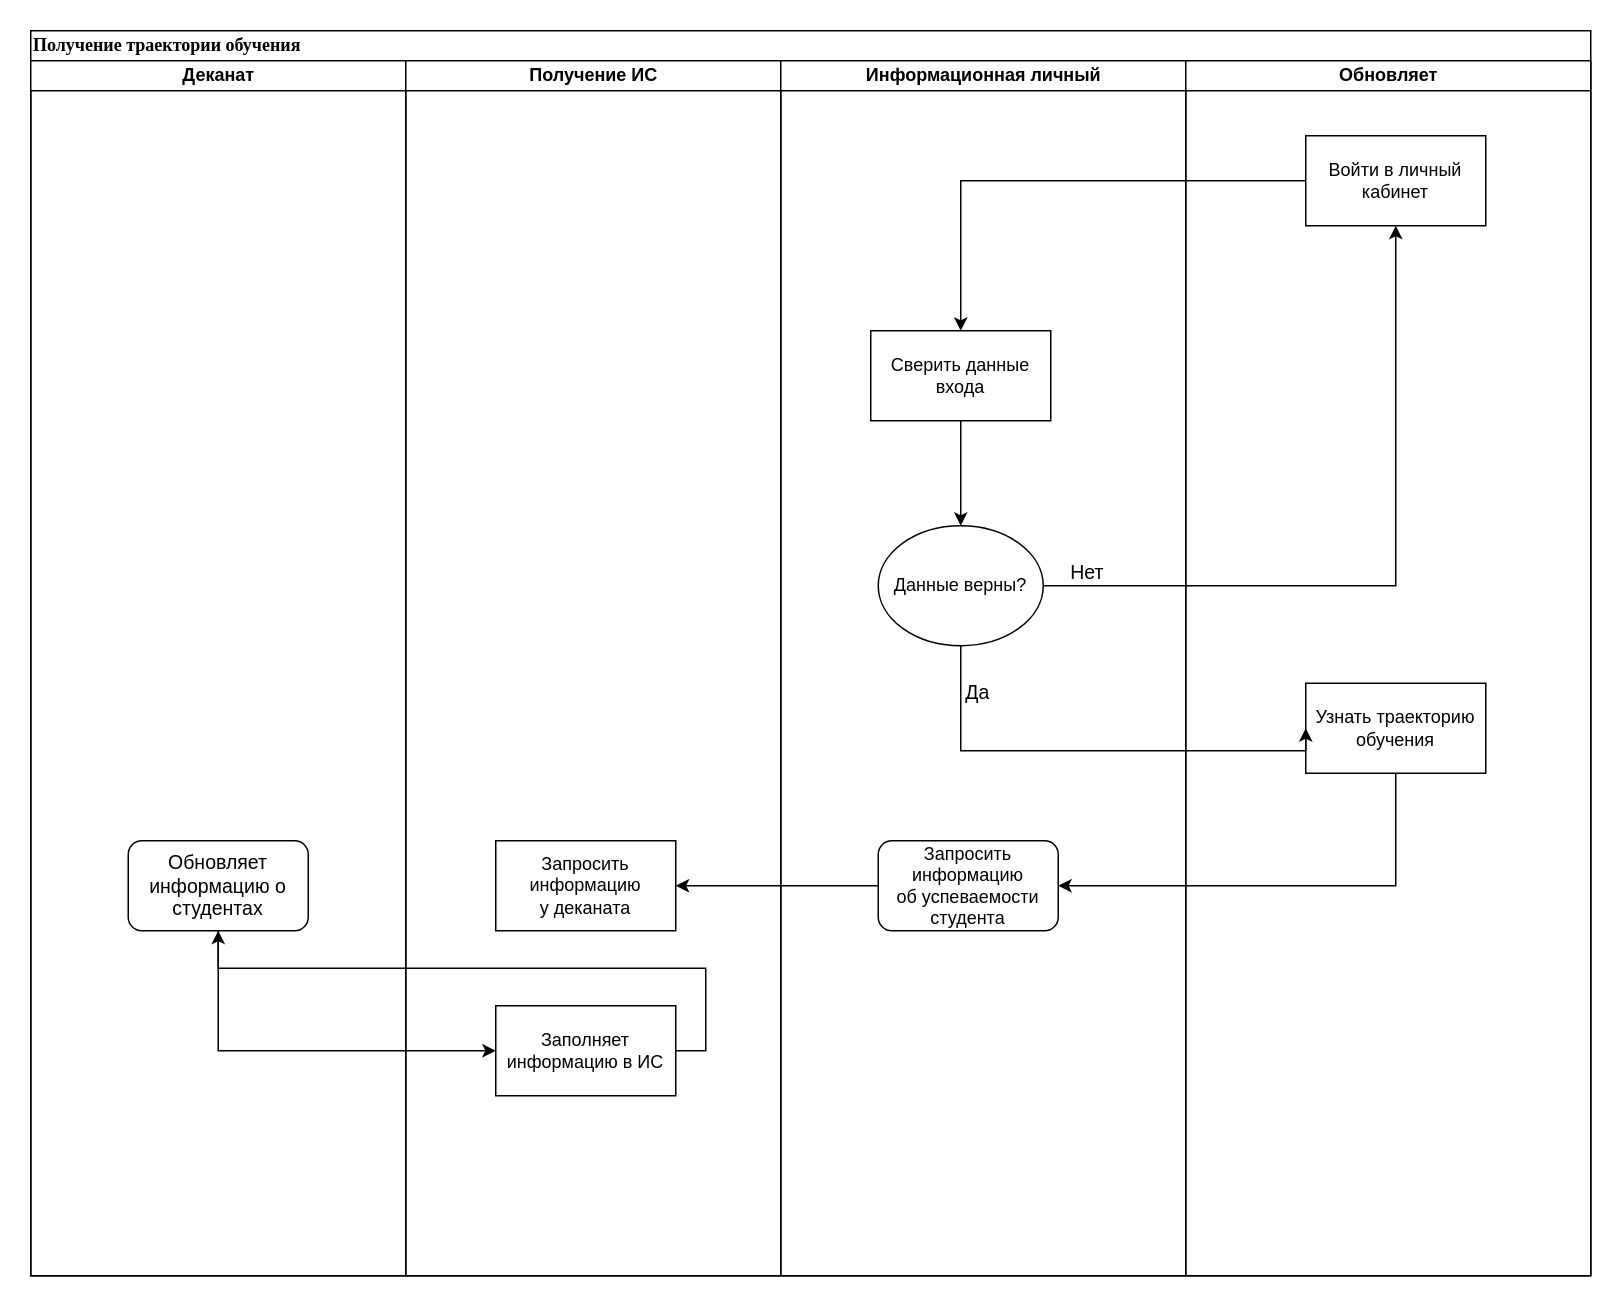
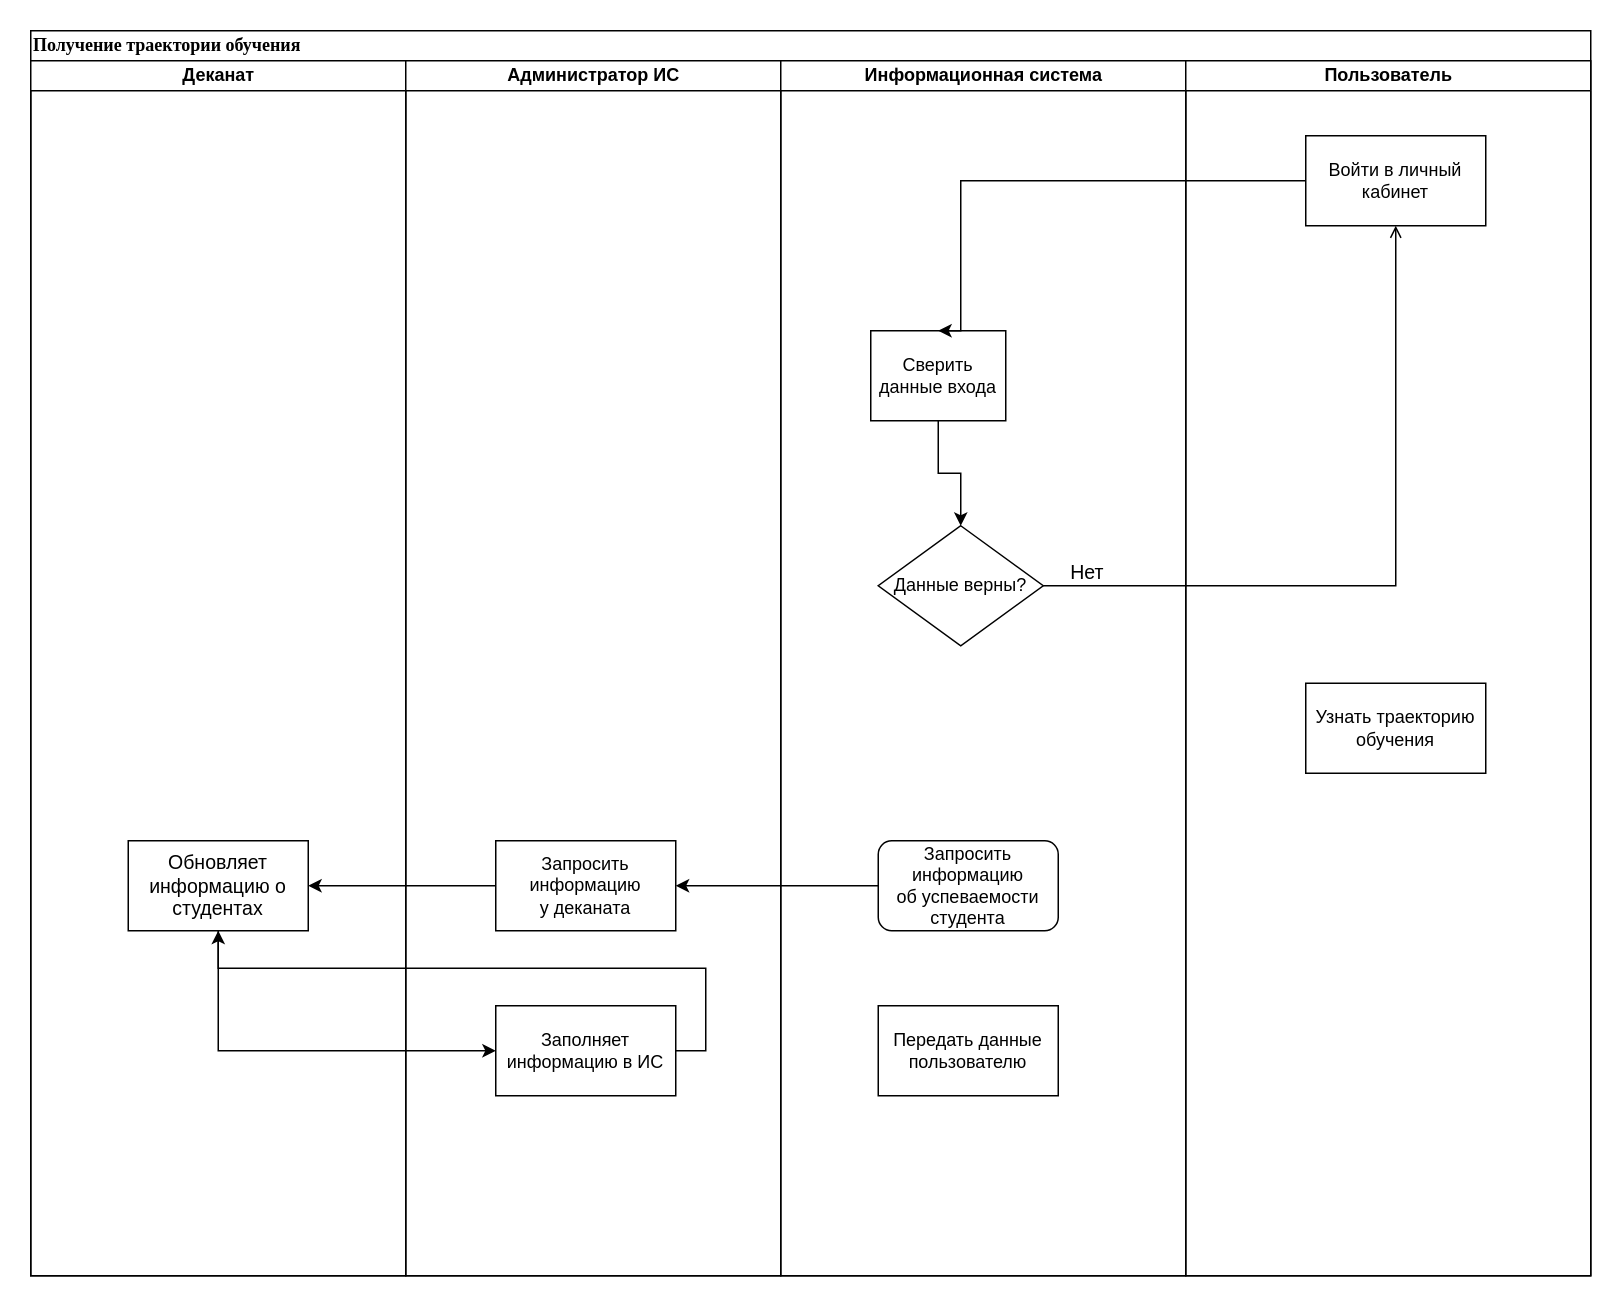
(594, 76) -> (594, 76)
(984, 76) -> (984, 76)
(1389, 76) -> (1389, 76)
(1396, 237) -> (1396, 234)
(961, 376) -> (938, 376)
(961, 586) -> (961, 586)
(1087, 751) -> none
(218, 886) -> (218, 886)
none -> (408, 886)
(1288, 886) -> none
none -> (968, 1051)
